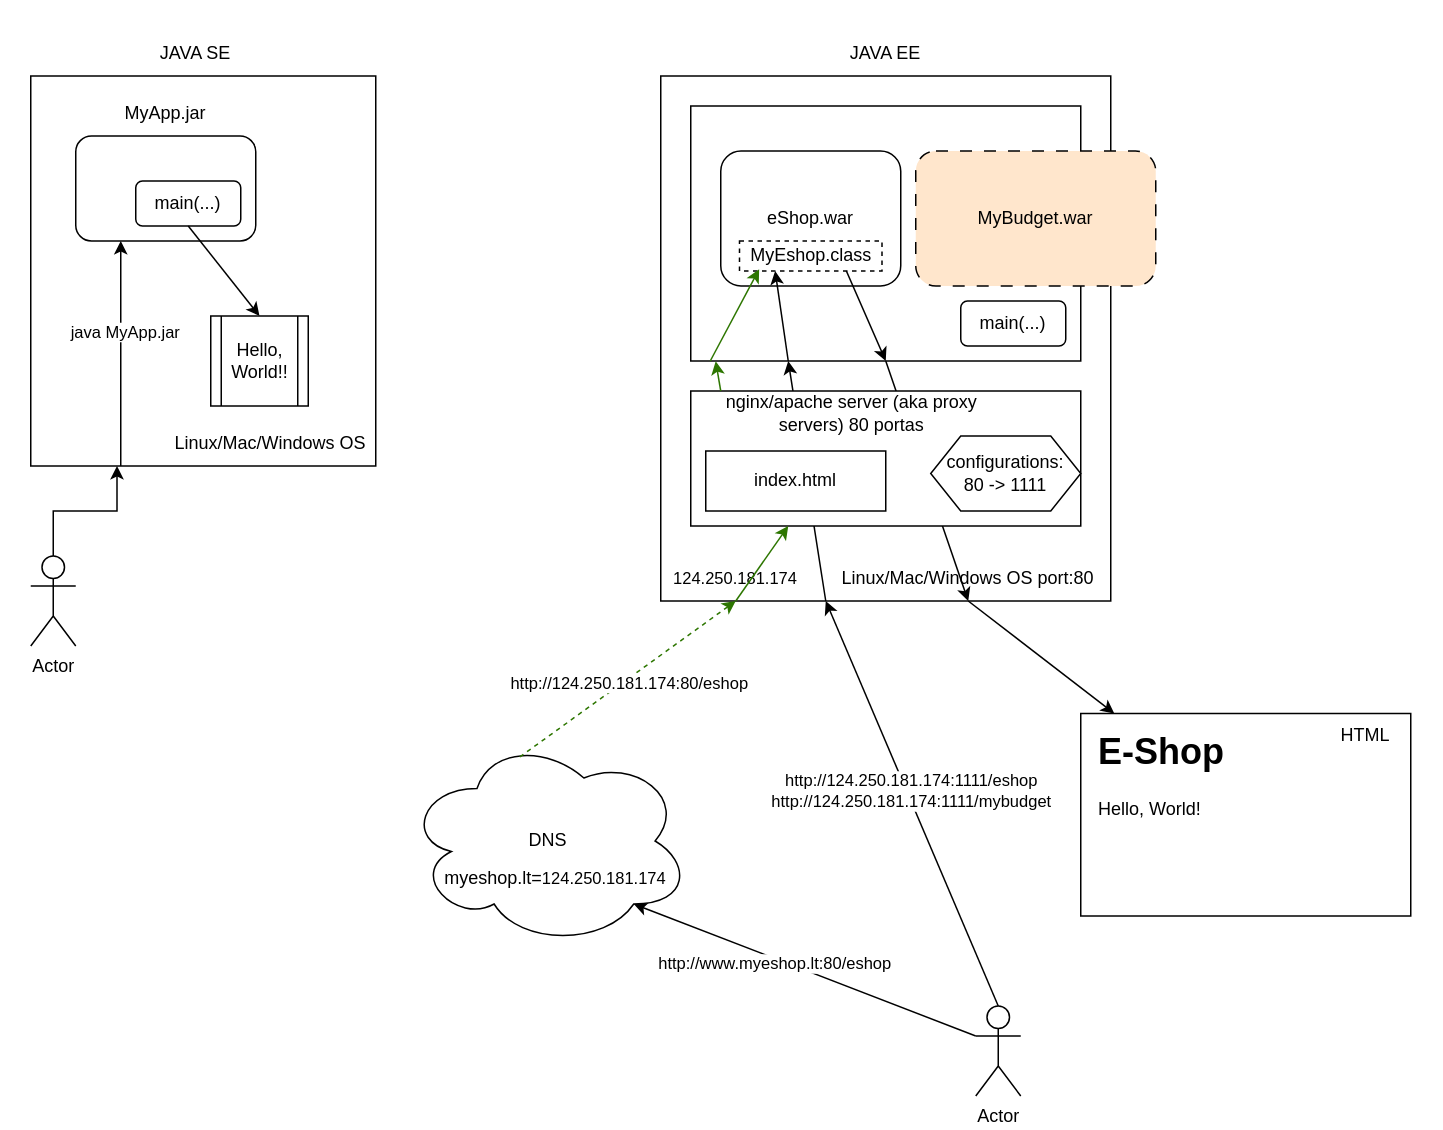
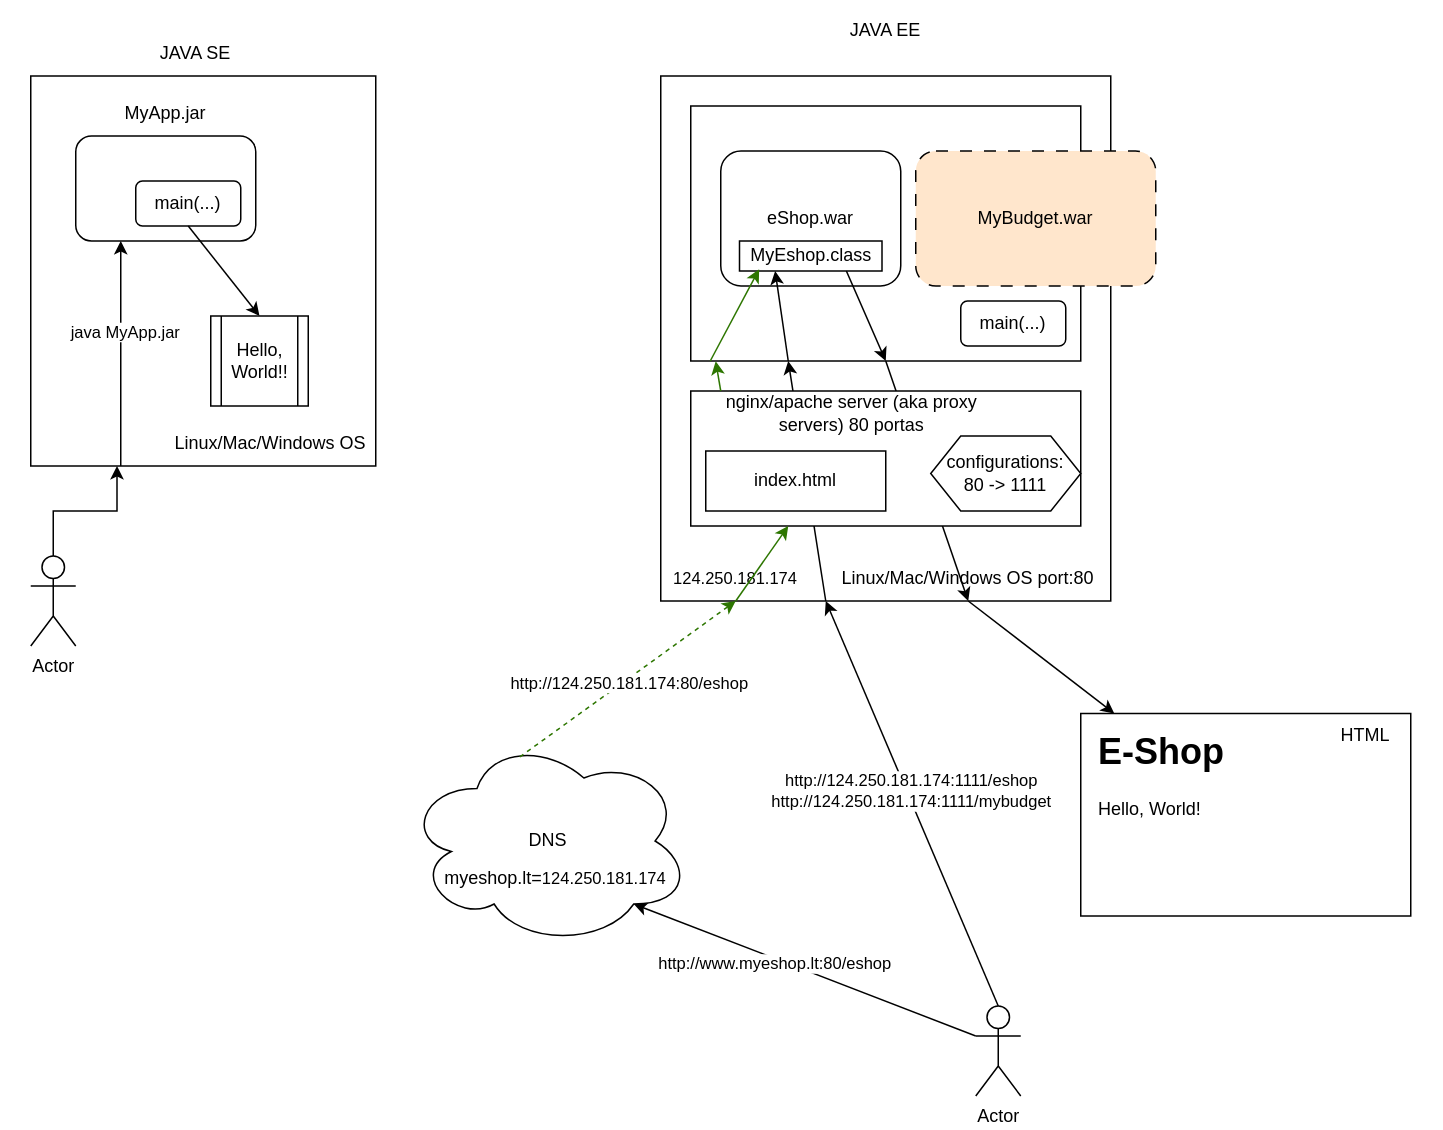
(886, 53) -> (886, 31)
(811, 256) -> (811, 256)
